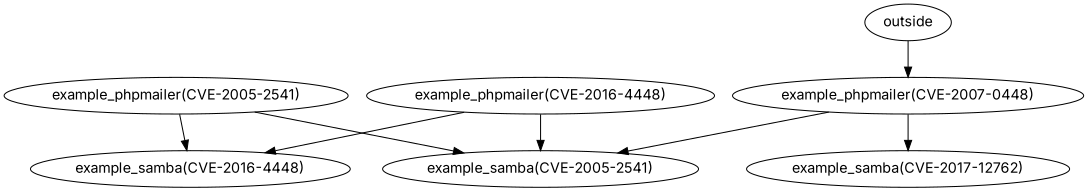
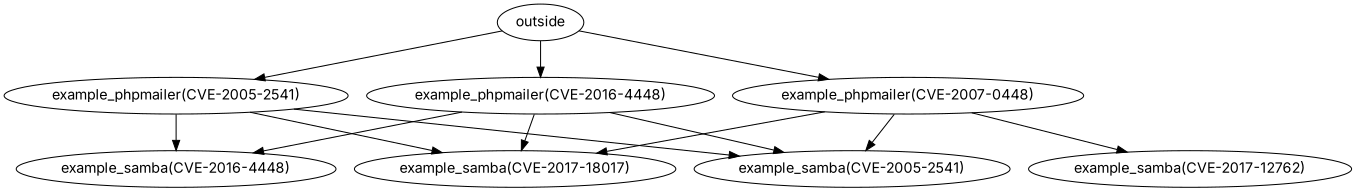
none -> (383, 54)
none -> (541, 54)
none -> (515, 169)
